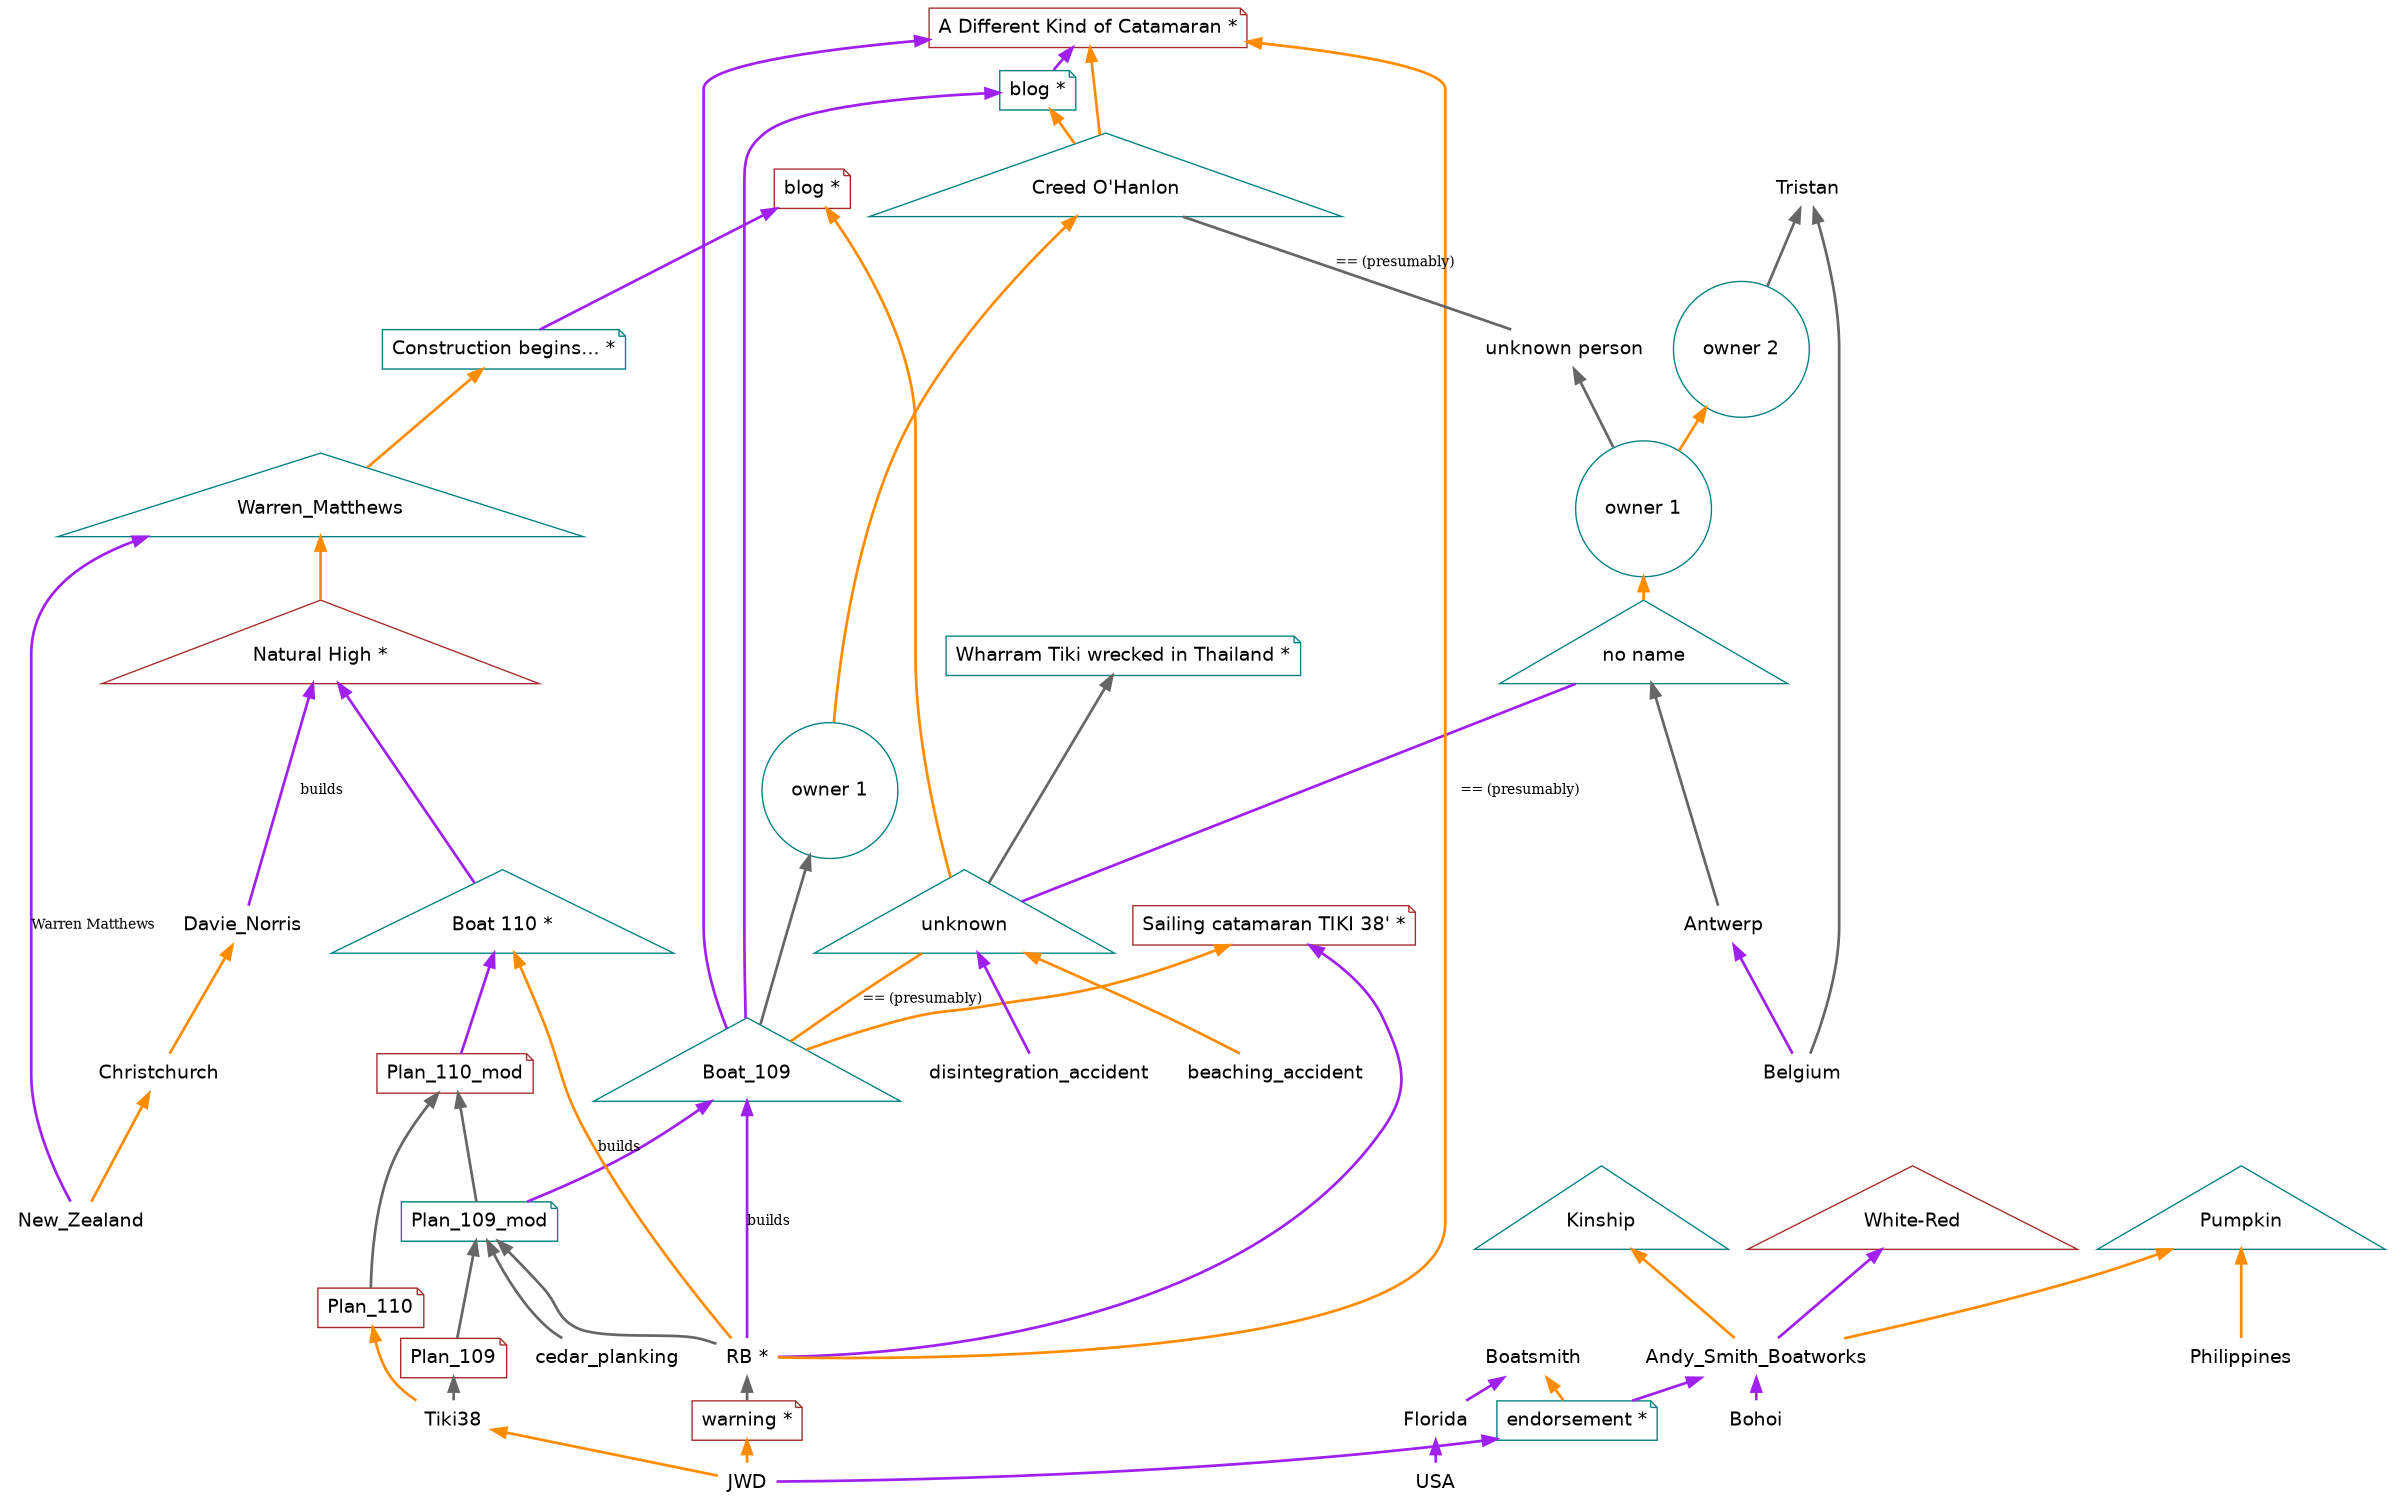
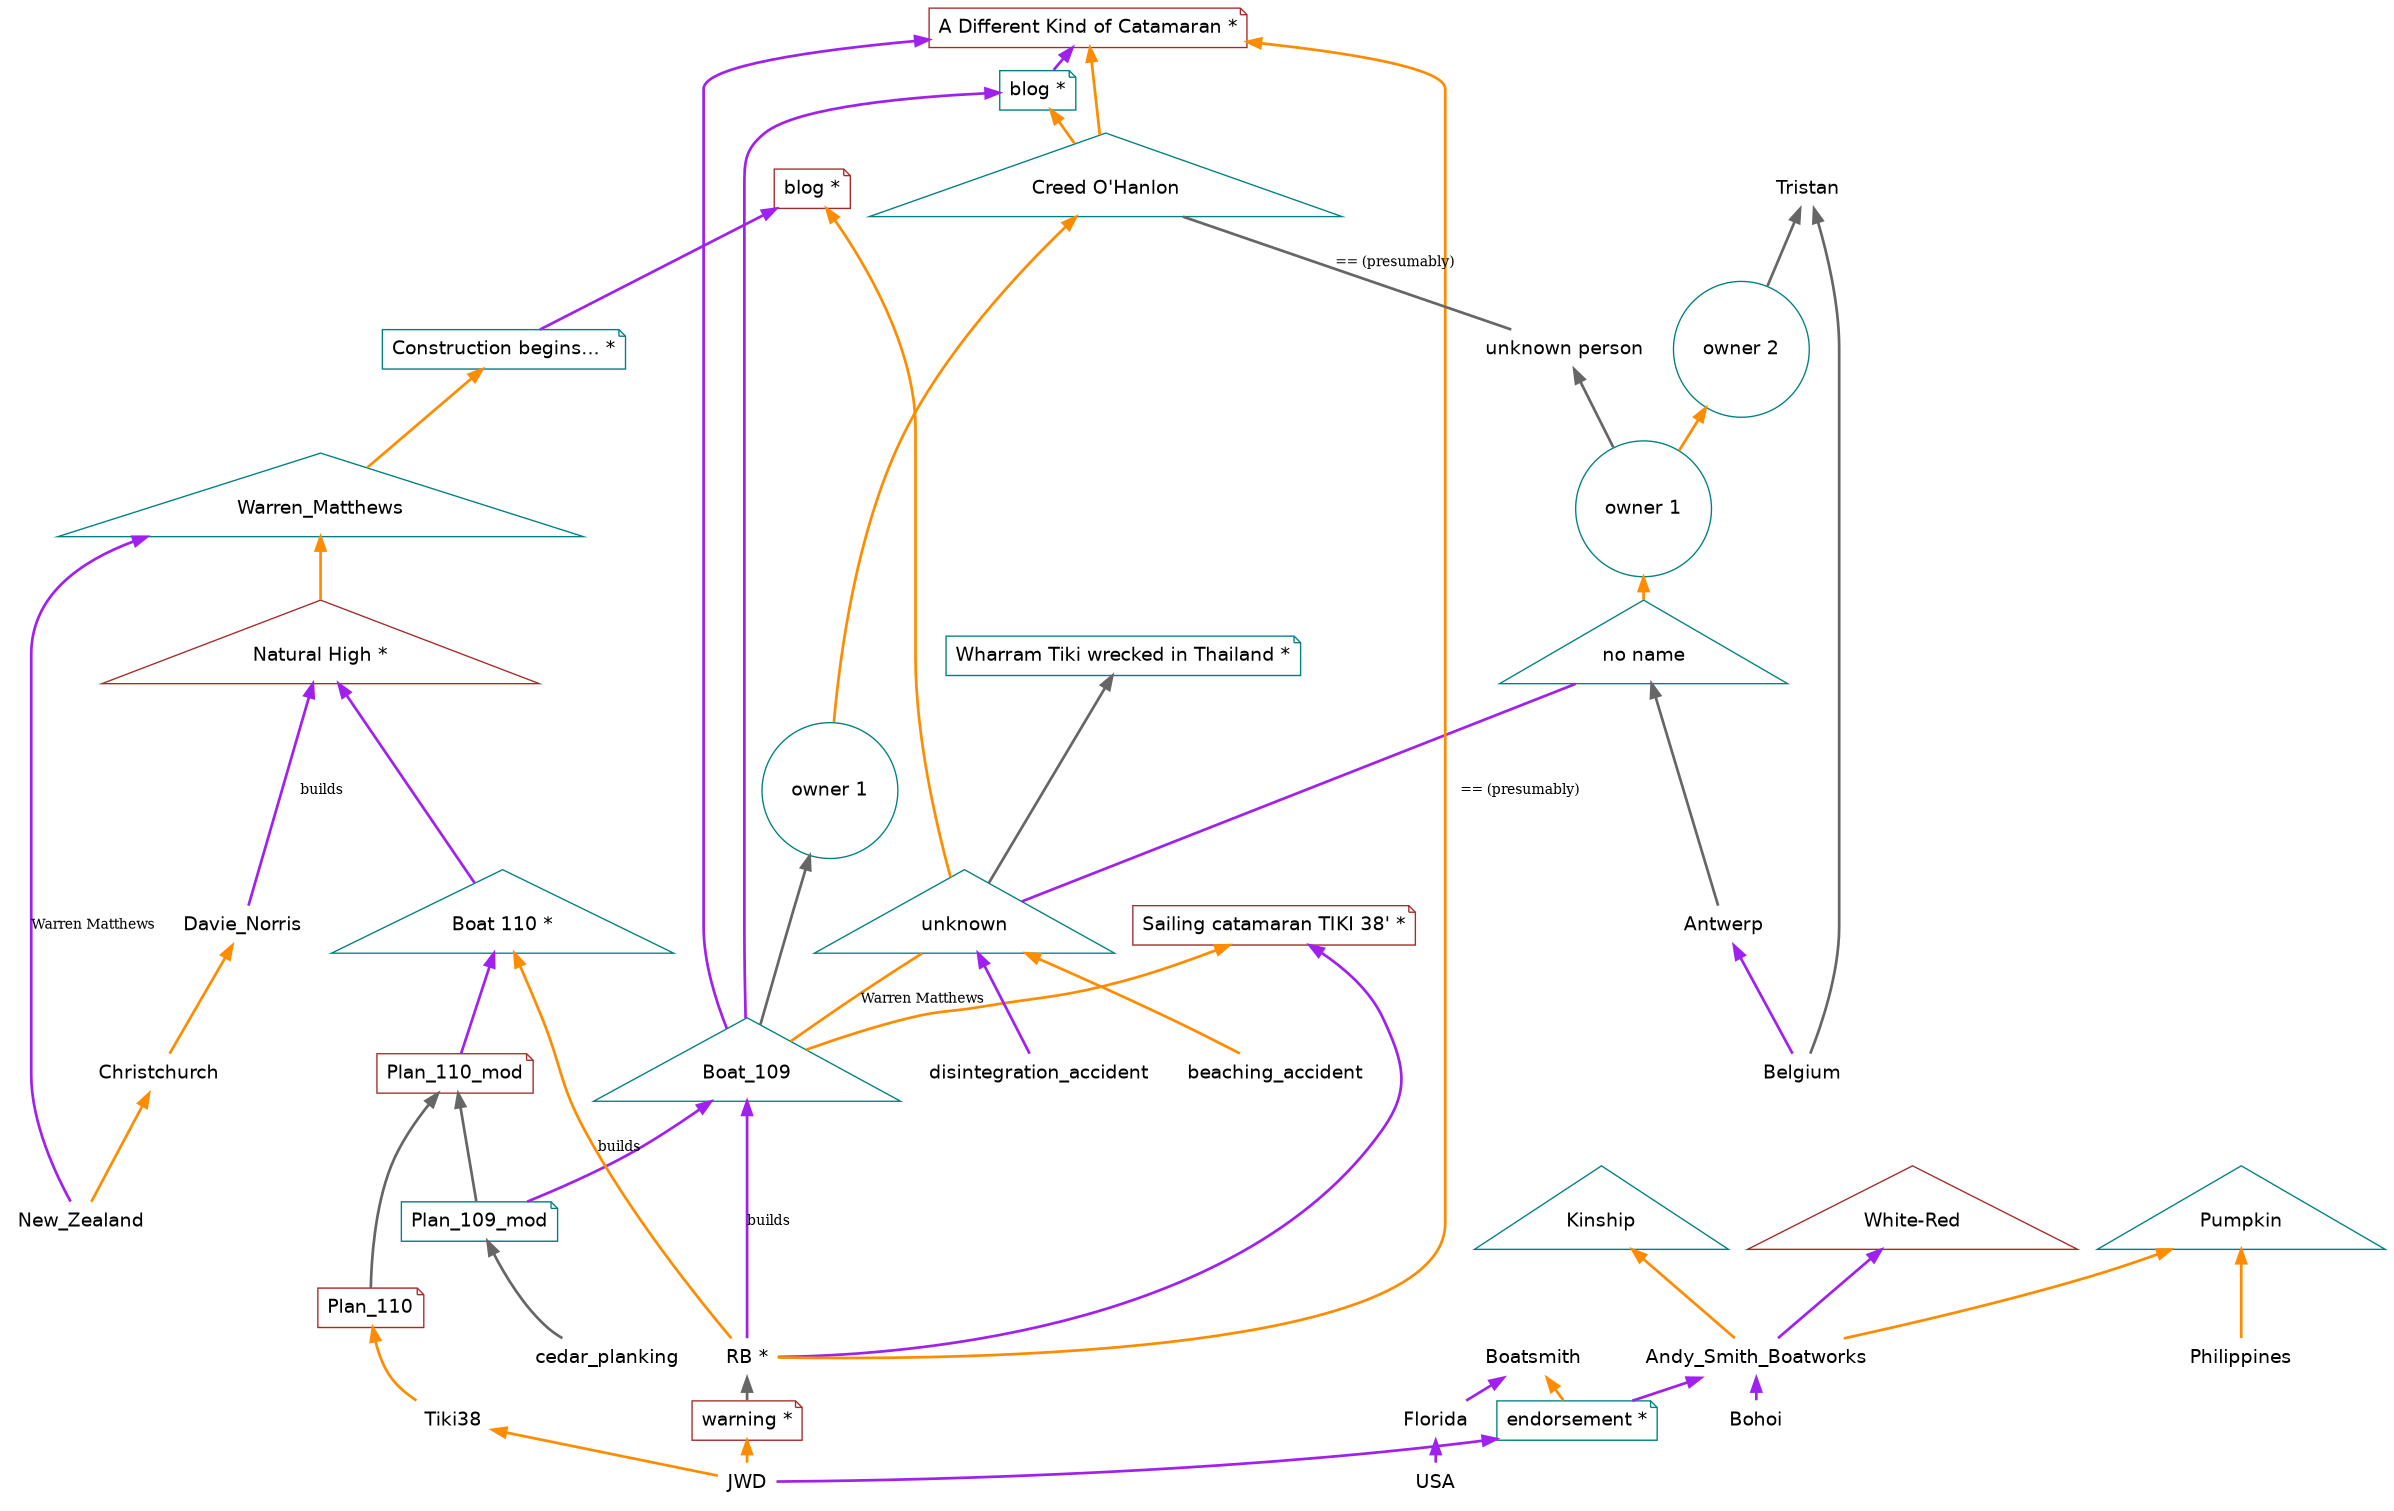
(922, 999) -> (922, 999)
(595, 1333) -> none
(454, 1358) -> none
